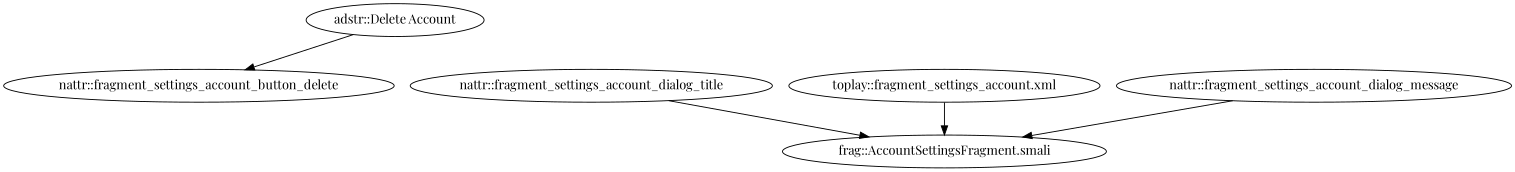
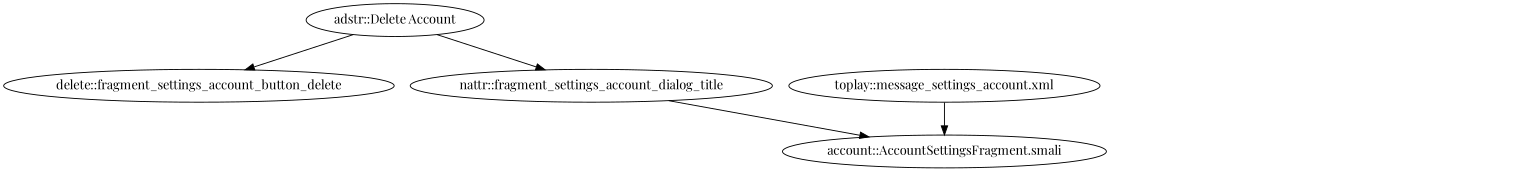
none -> (486, 51)
(199, 86) -> (199, 86)
(944, 86) -> (944, 86)
(1314, 86) -> none
(944, 151) -> (944, 151)
